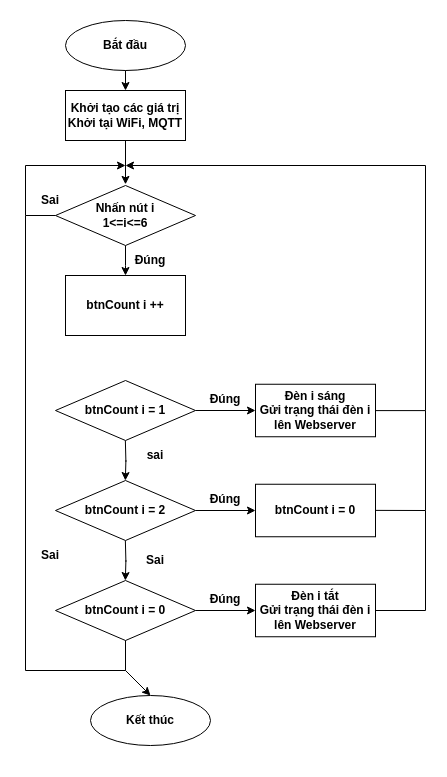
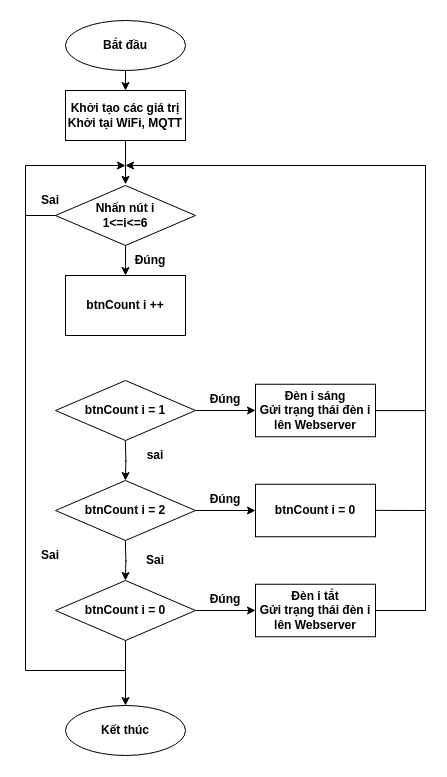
(151, 721) -> (126, 731)
